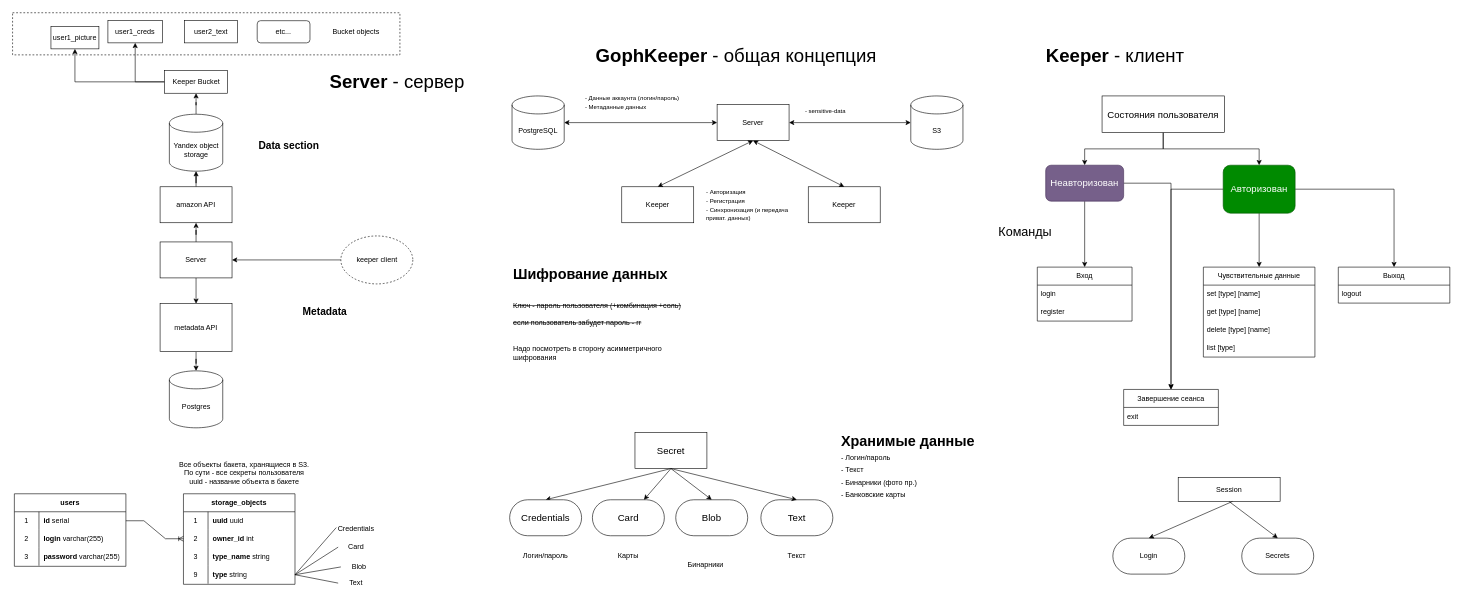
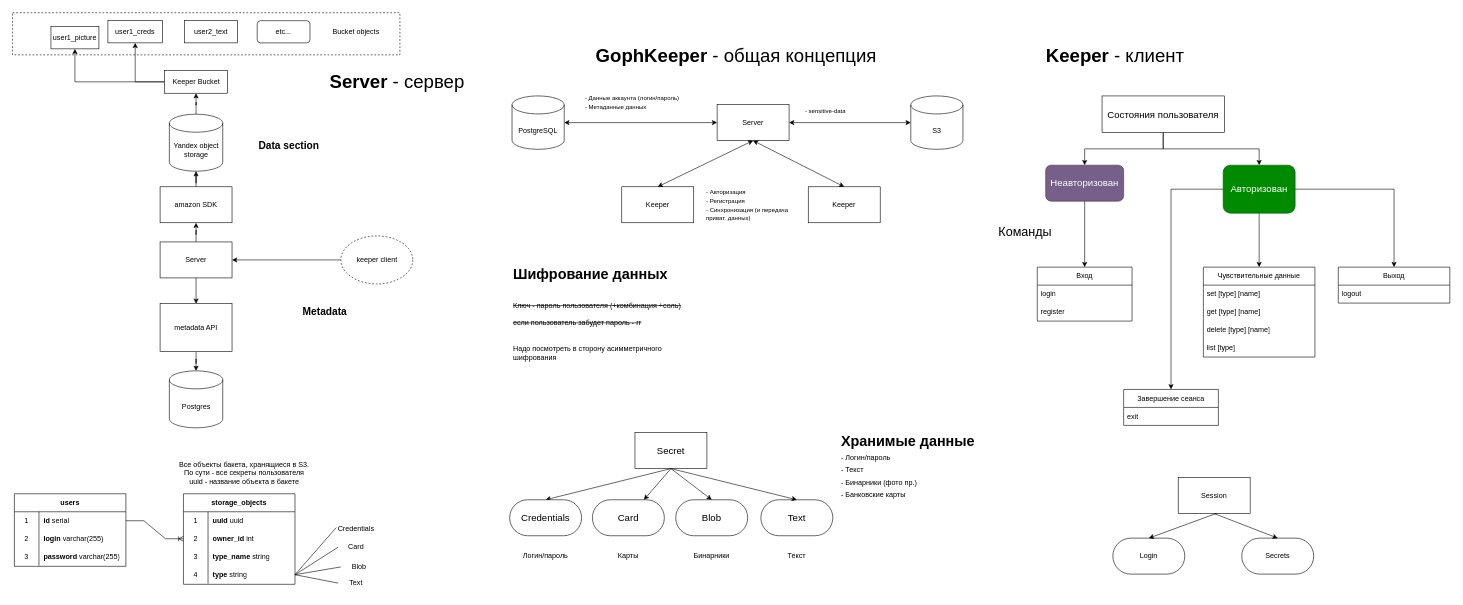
(1149, 183) -> none
(196, 205) -> (196, 205)
(1230, 490) -> (1215, 496)
(706, 566) -> (712, 557)
(196, 575) -> (196, 575)
